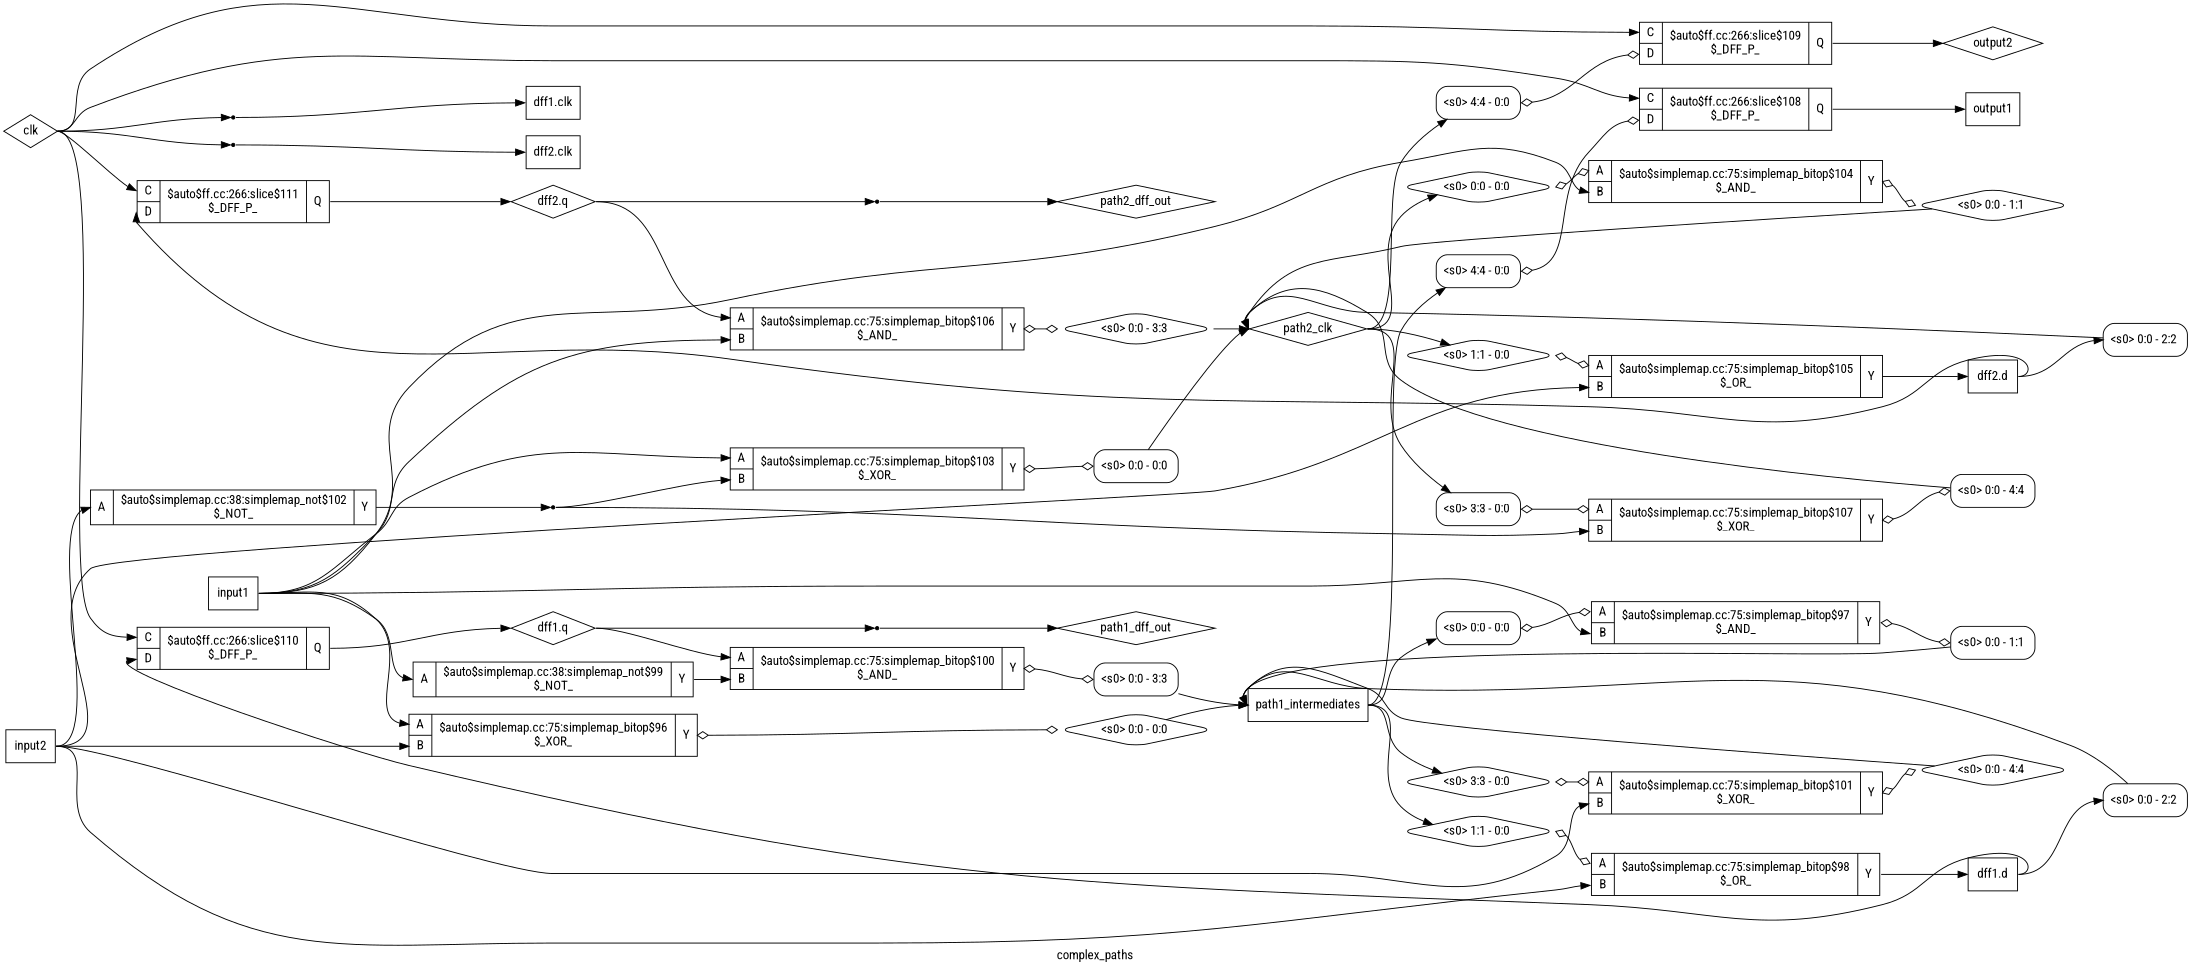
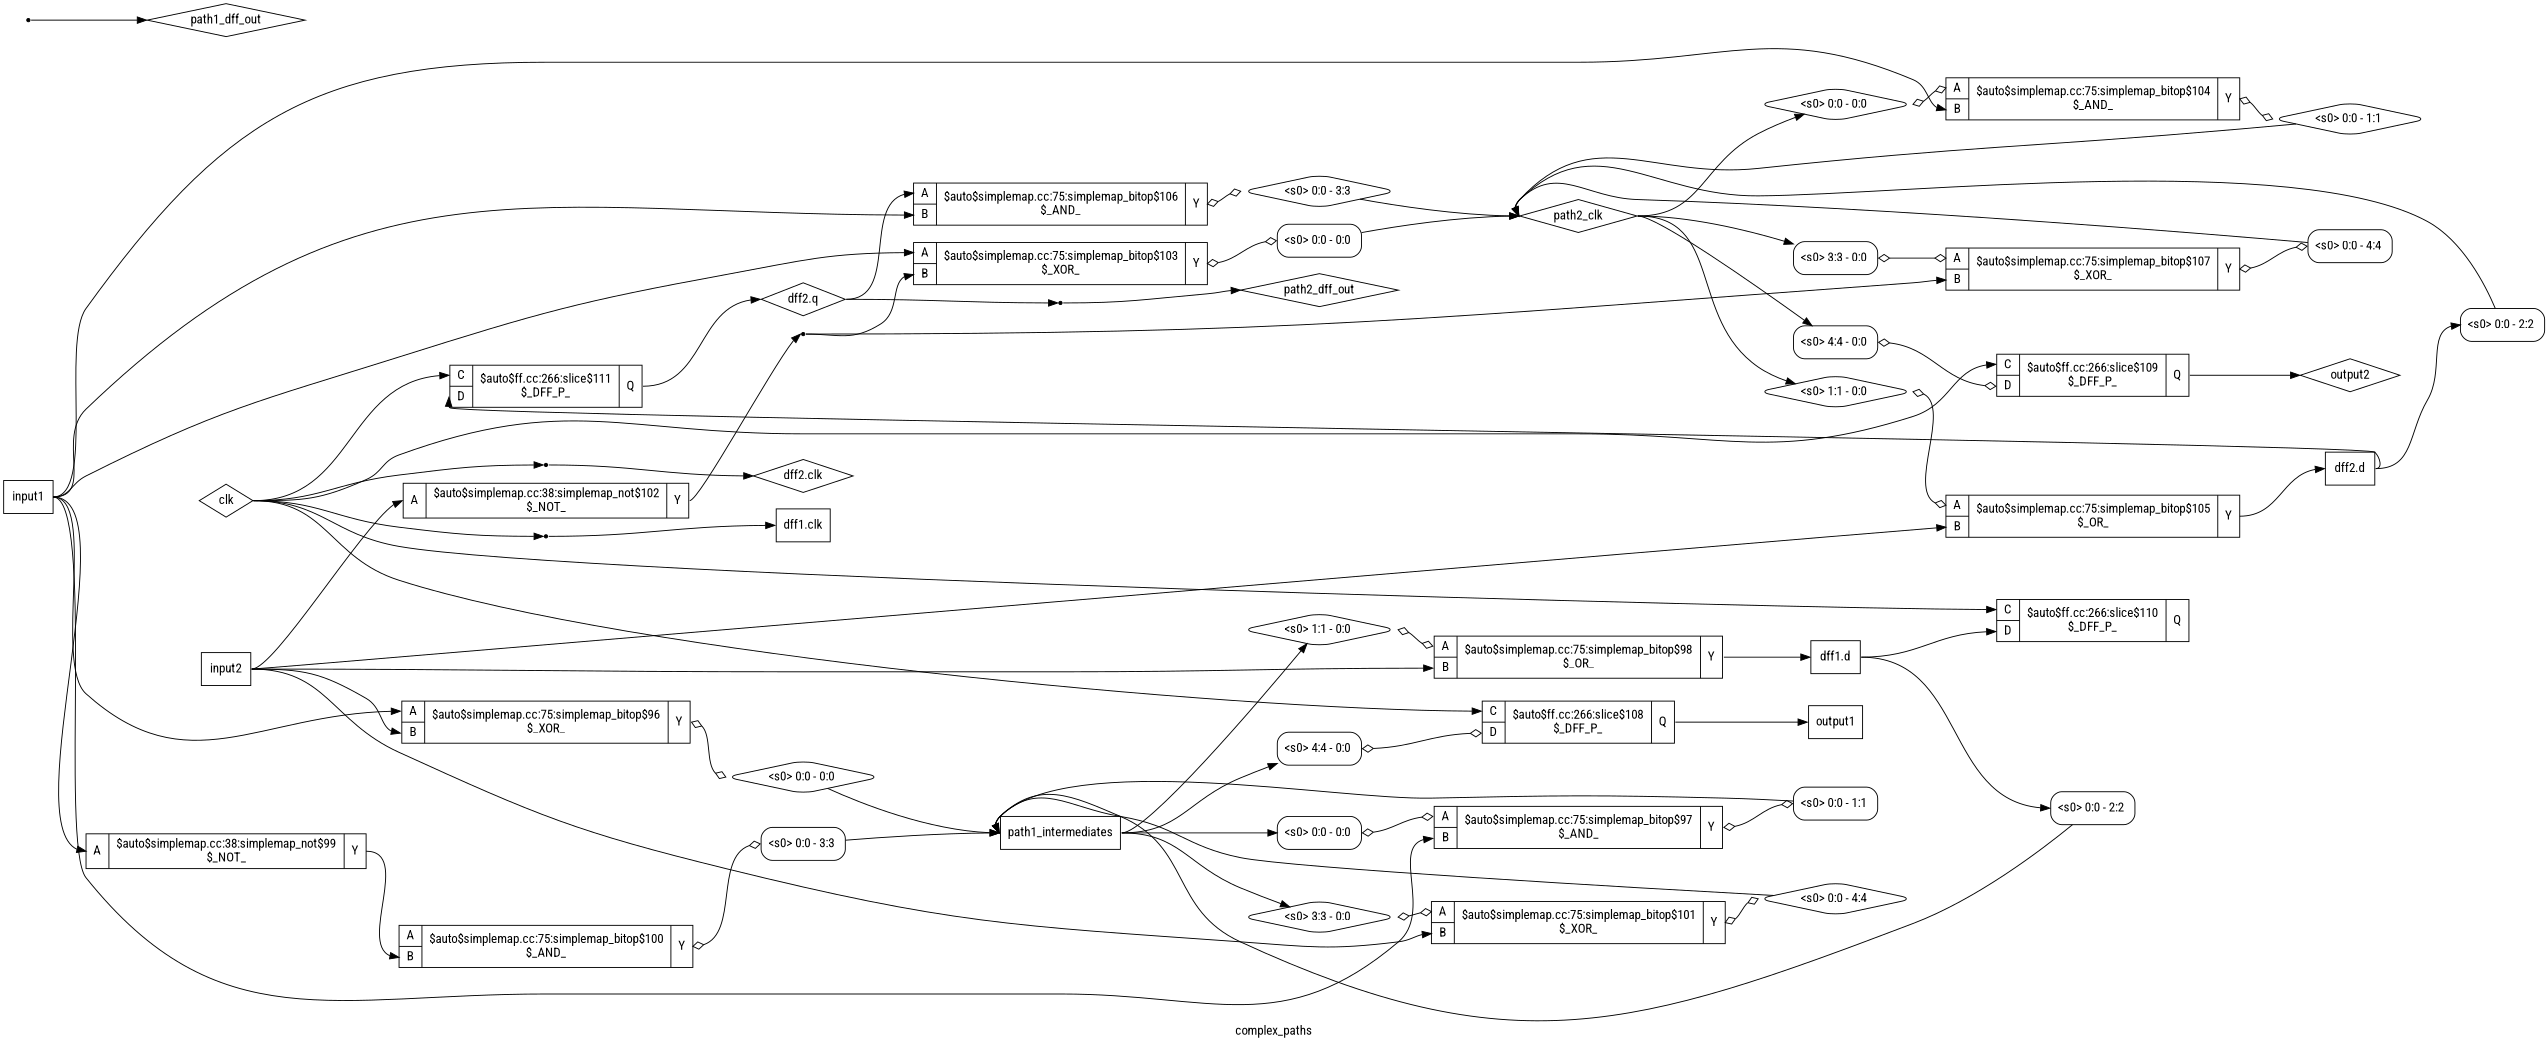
(553, 152) -> (803, 476)
(553, 628) -> none
